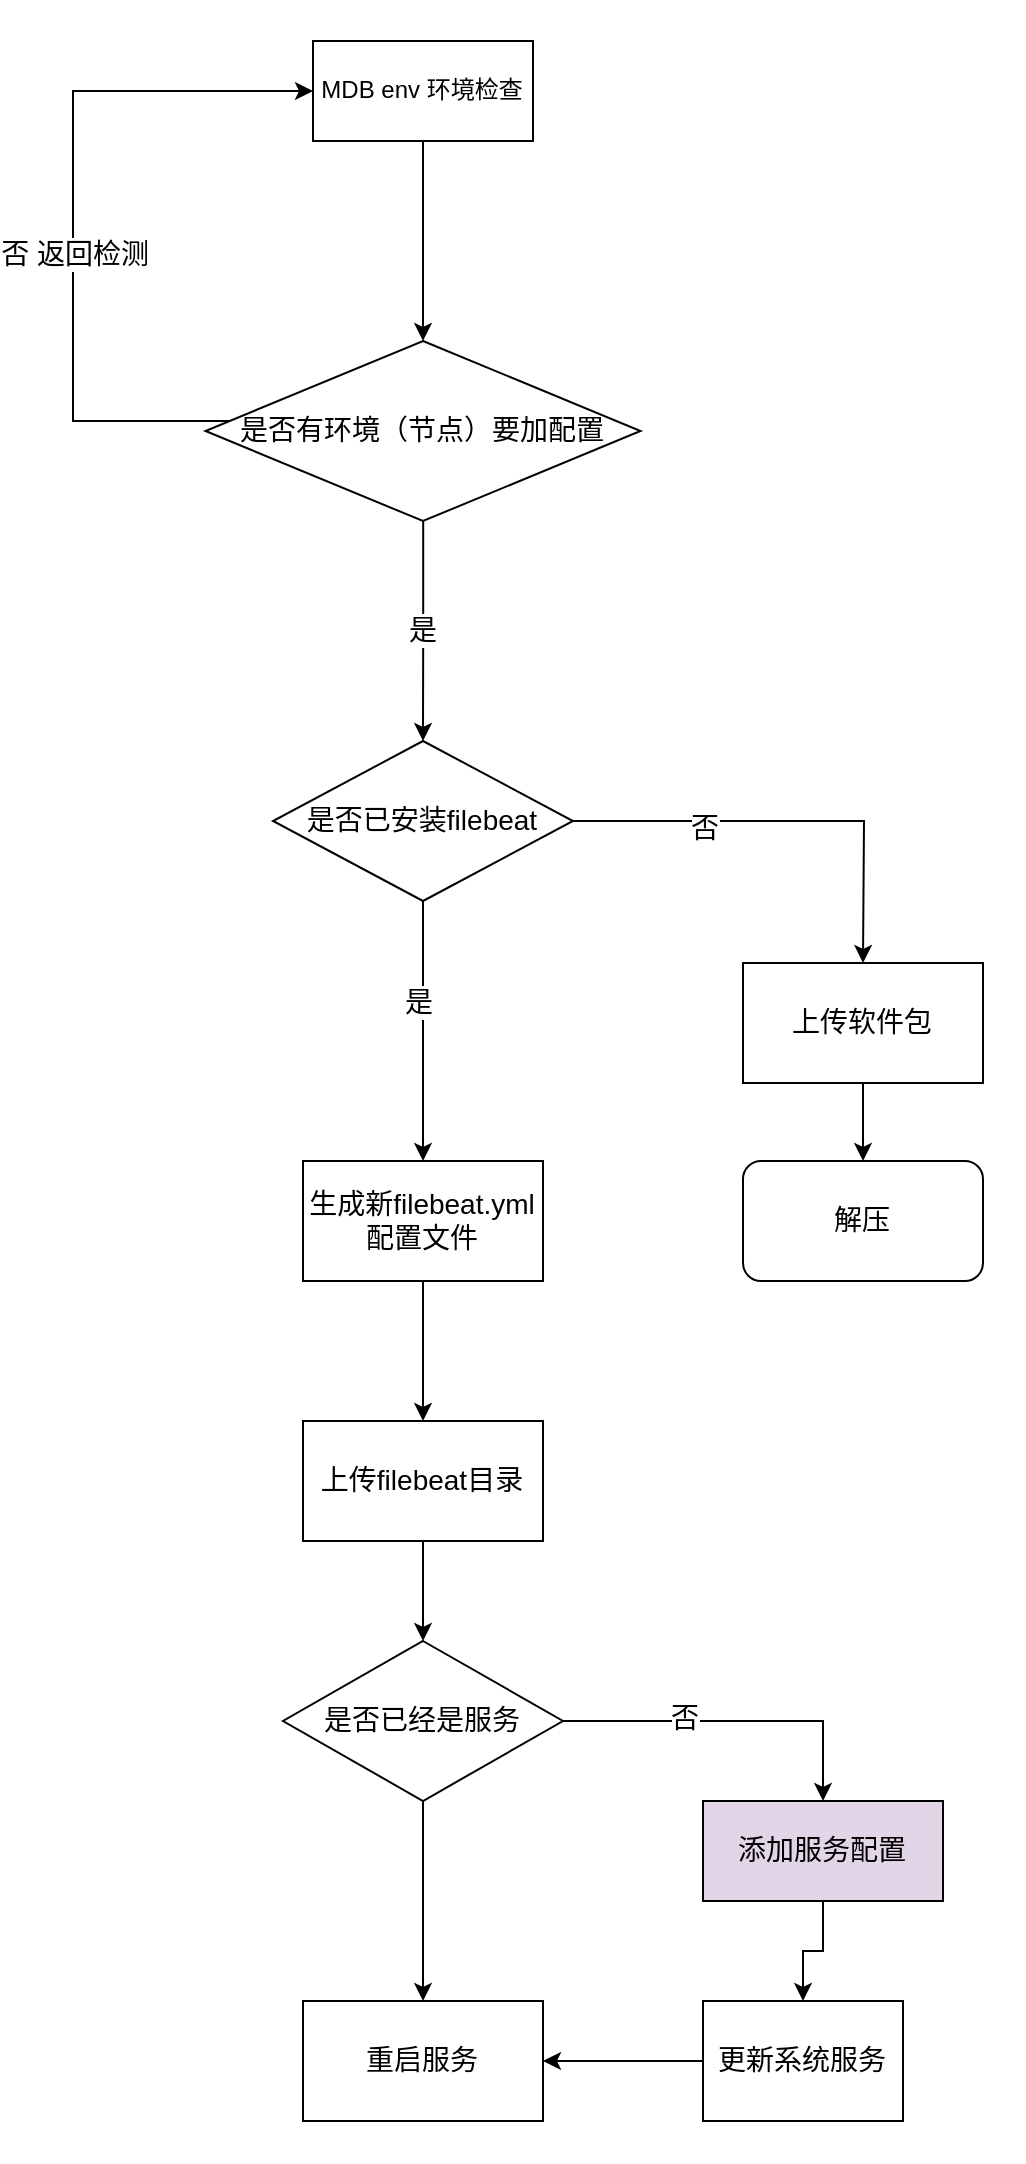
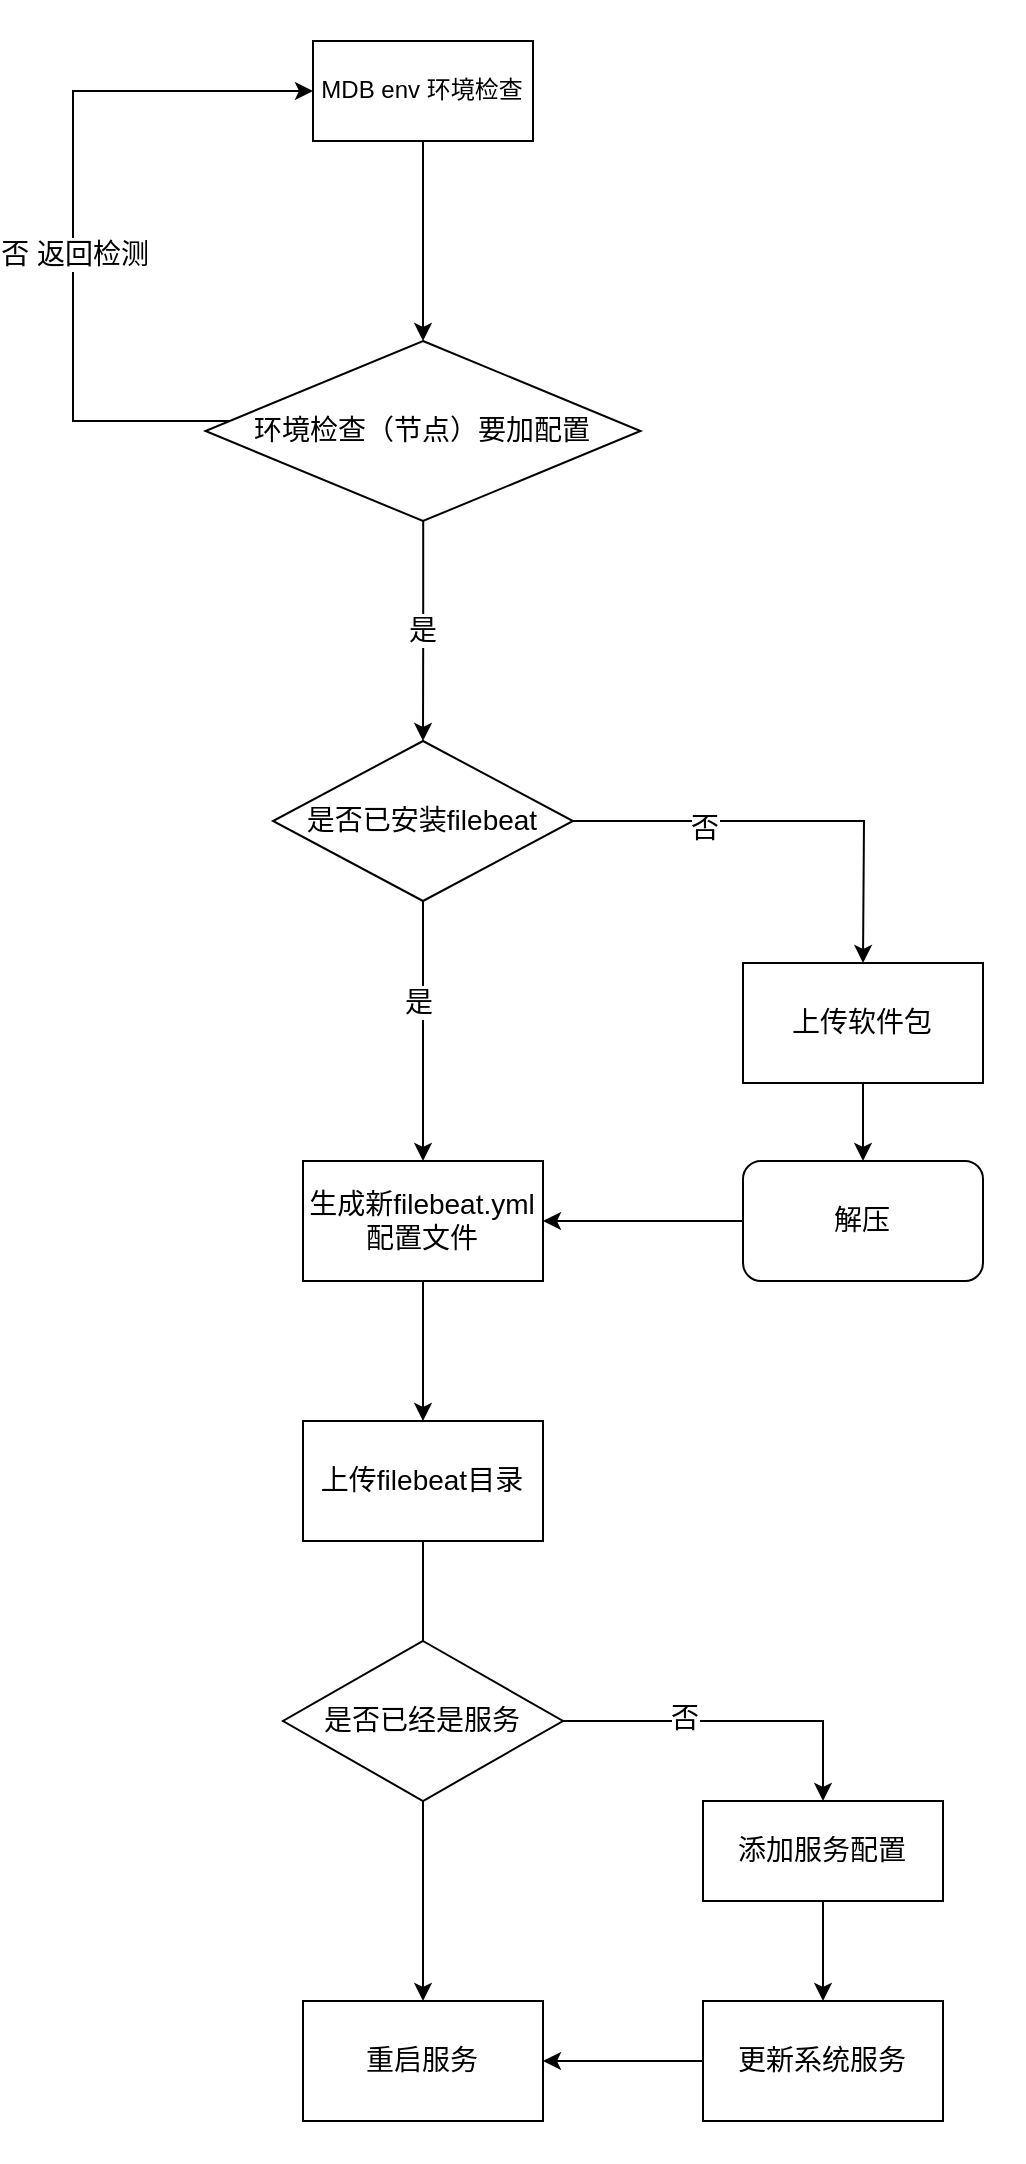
(423, 431) -> (423, 431)
none -> (650, 1221)
(423, 1626) -> (423, 1631)
(823, 1851) -> (823, 1851)
(803, 2061) -> (823, 2061)
